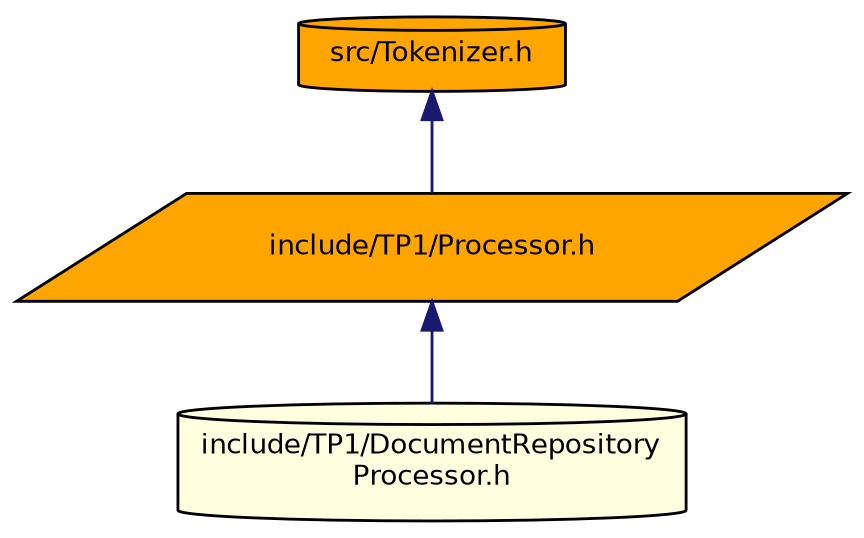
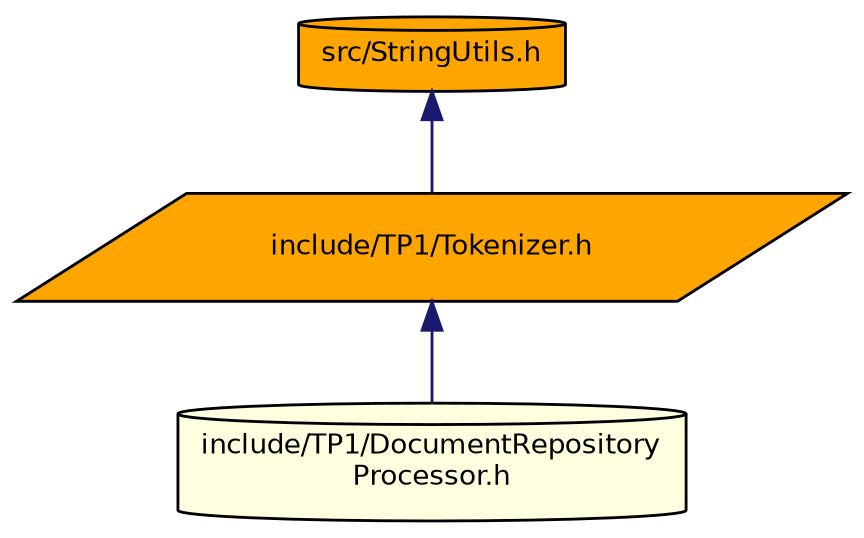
(432, 54) -> (432, 54)
(432, 247) -> (432, 247)
